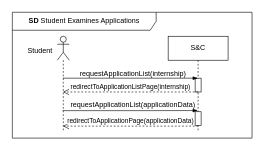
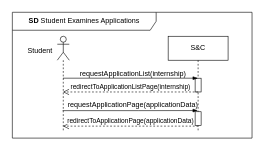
(133, 105) -> (133, 105)
